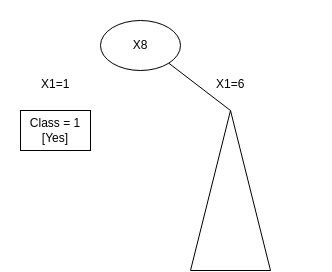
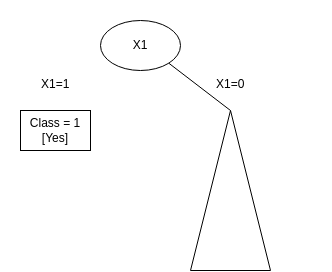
(141, 46) -> (141, 46)
(229, 84) -> (229, 84)
